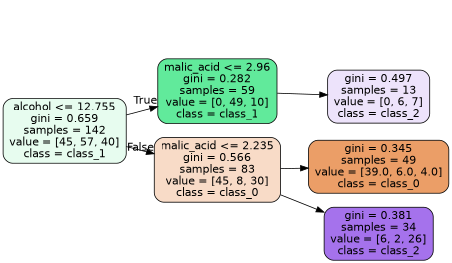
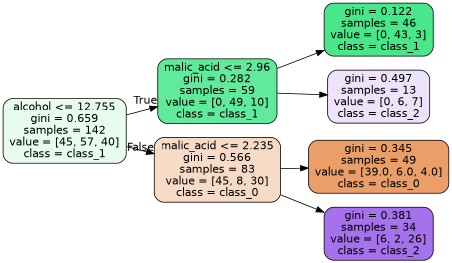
none -> (379, 30)
